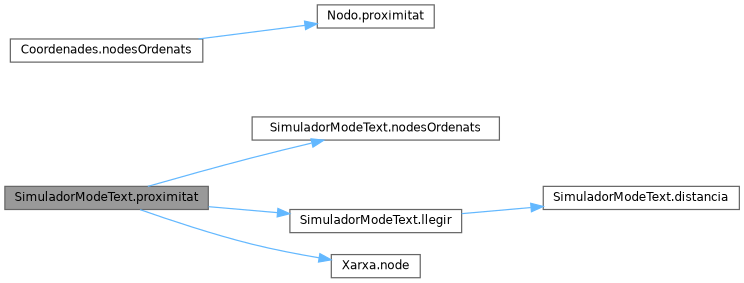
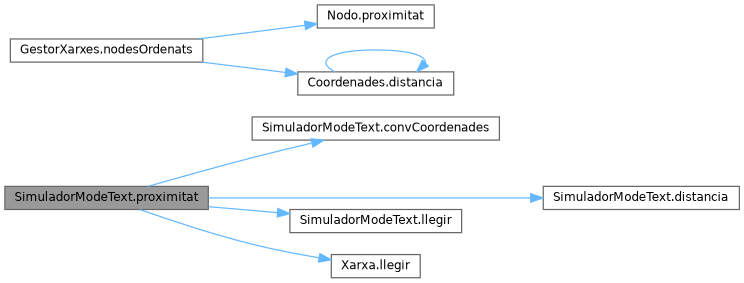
(107, 51) -> (107, 51)
none -> (376, 83)
(376, 129) -> (376, 129)
(496, 211) -> (369, 198)
(376, 266) -> (376, 266)
